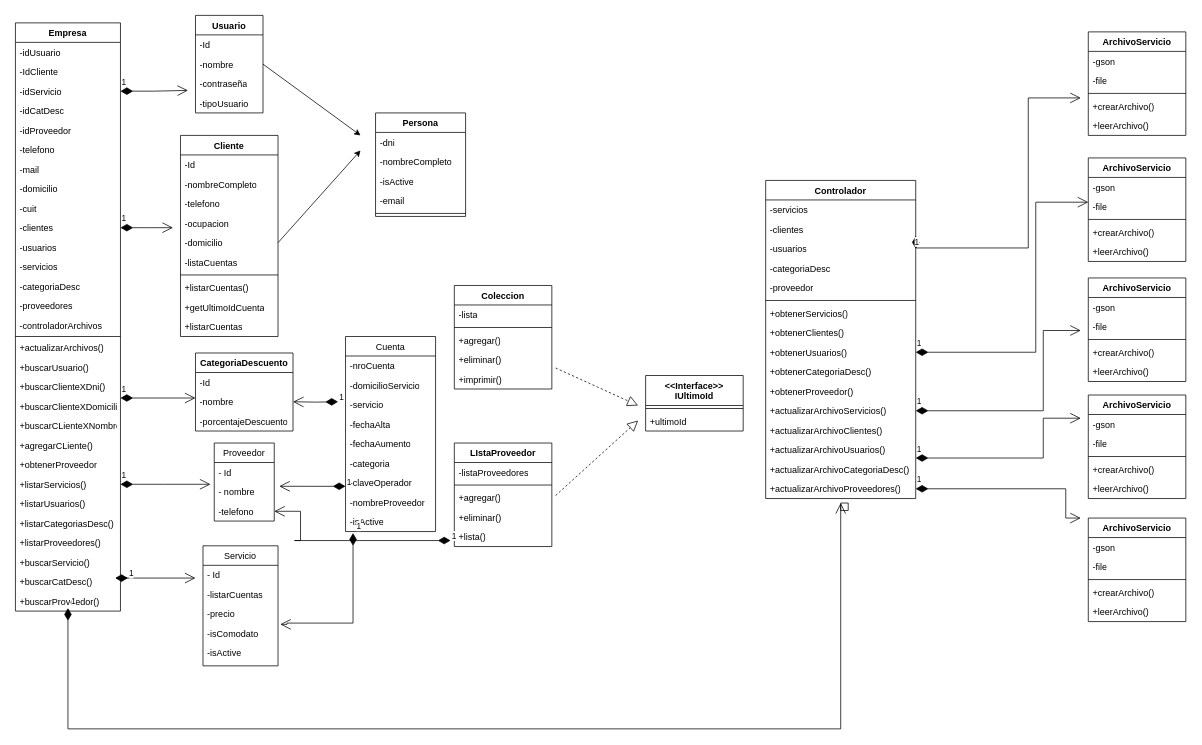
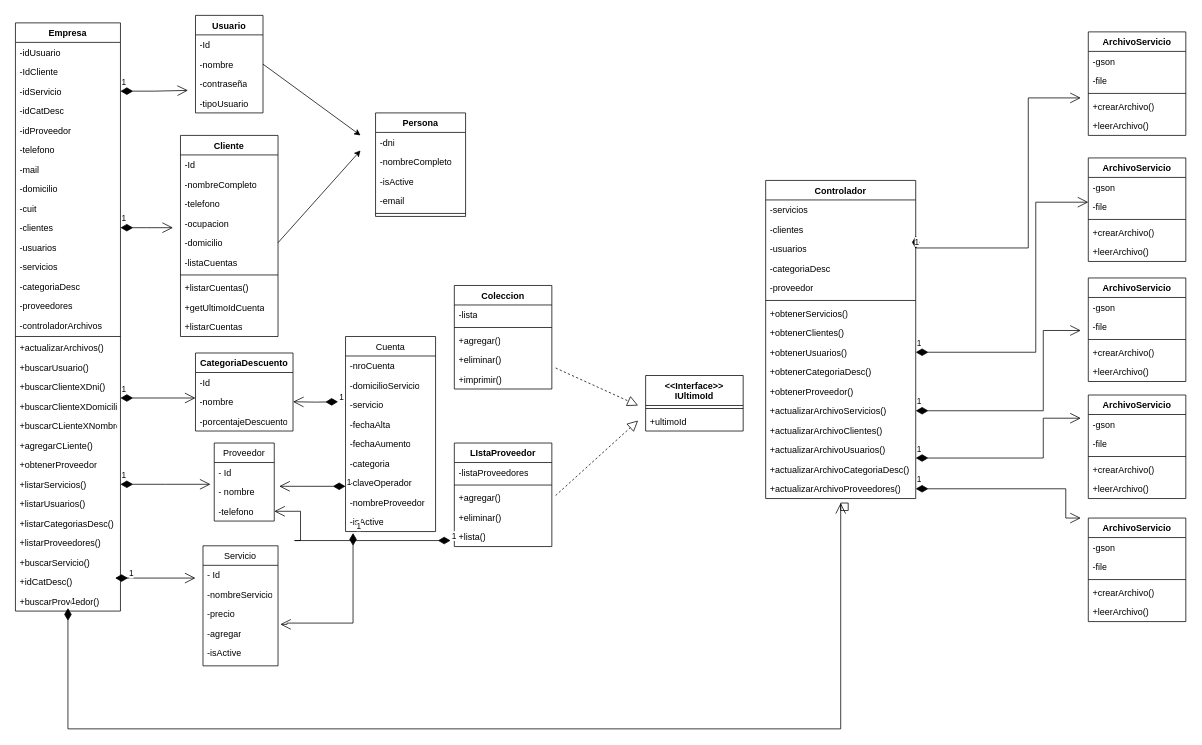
(60, 583) -> (49, 583)
(240, 595) -> (241, 601)
(234, 634) -> (228, 634)
